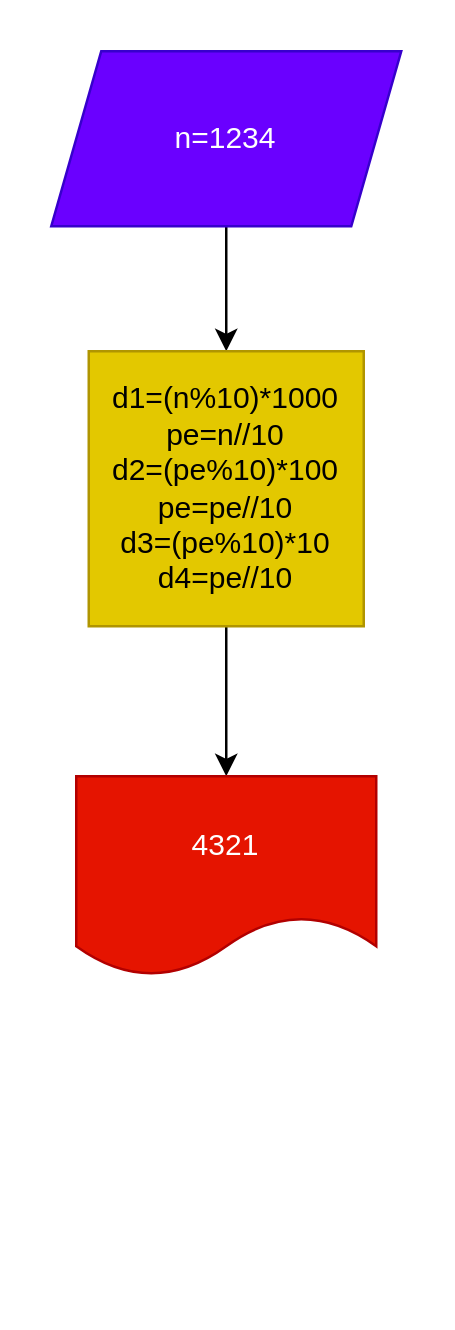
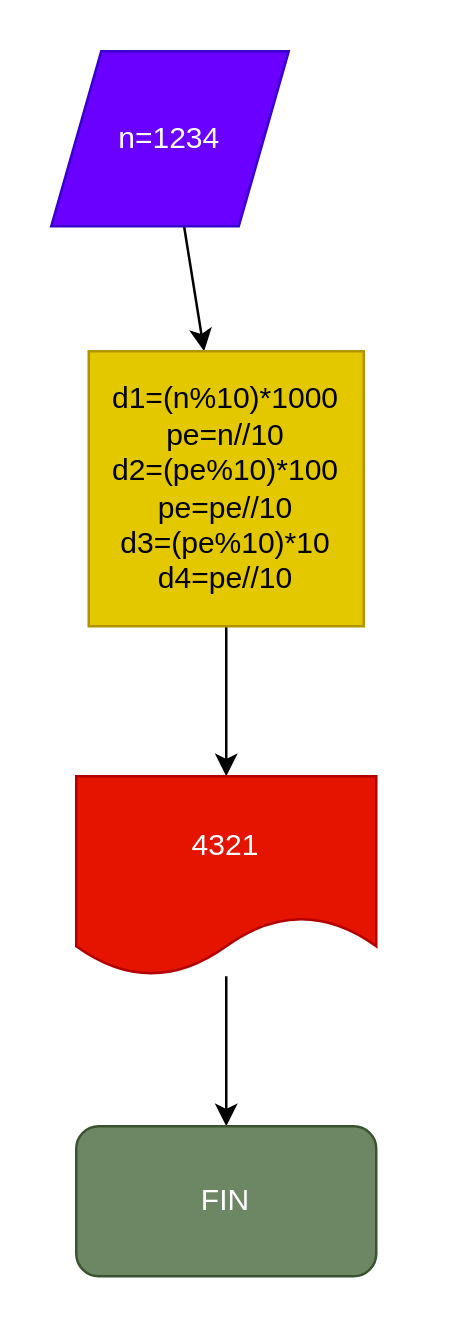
(226, 139) -> (170, 139)
none -> (226, 1043)
none -> (226, 1201)
